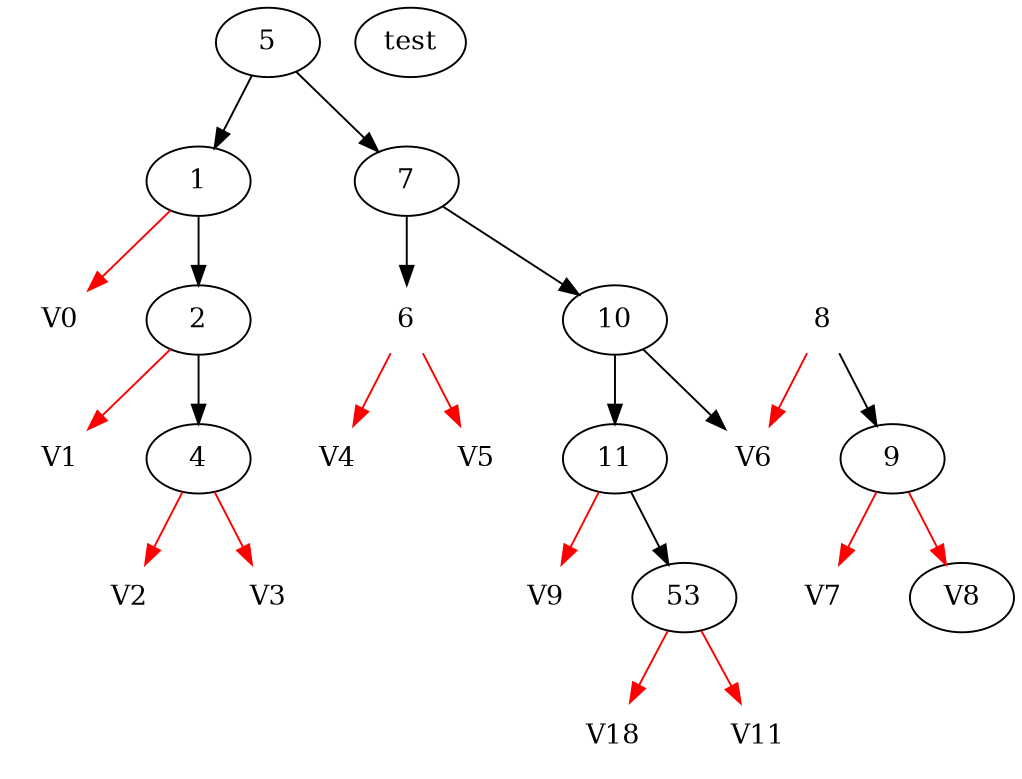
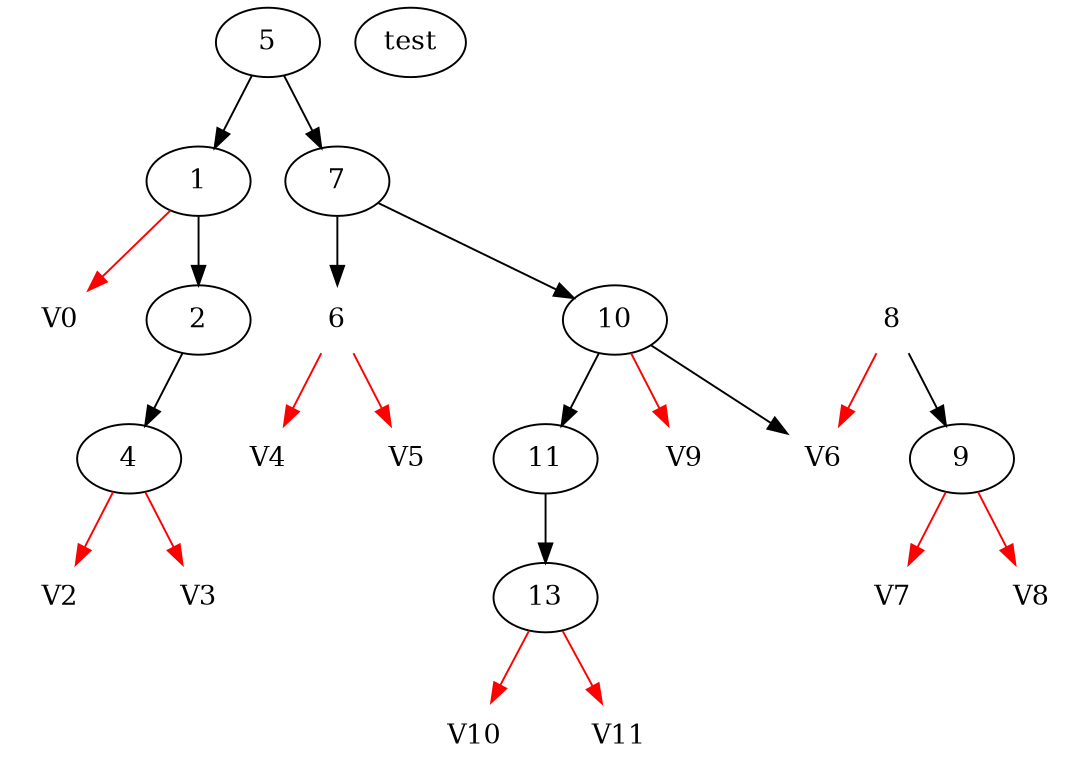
(60, 459) -> none
(585, 520) -> (645, 381)
(684, 598) -> (546, 598)
(962, 598) -> (1031, 598)
(613, 736) -> (474, 736)
